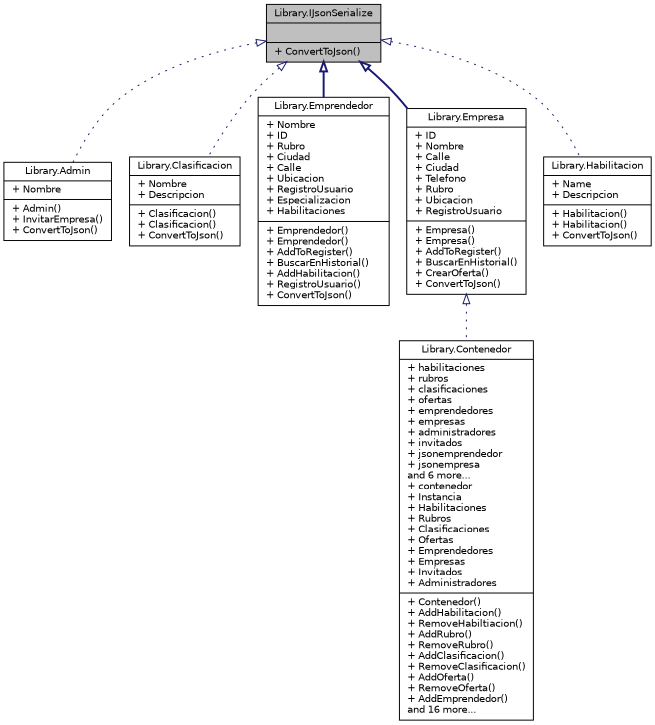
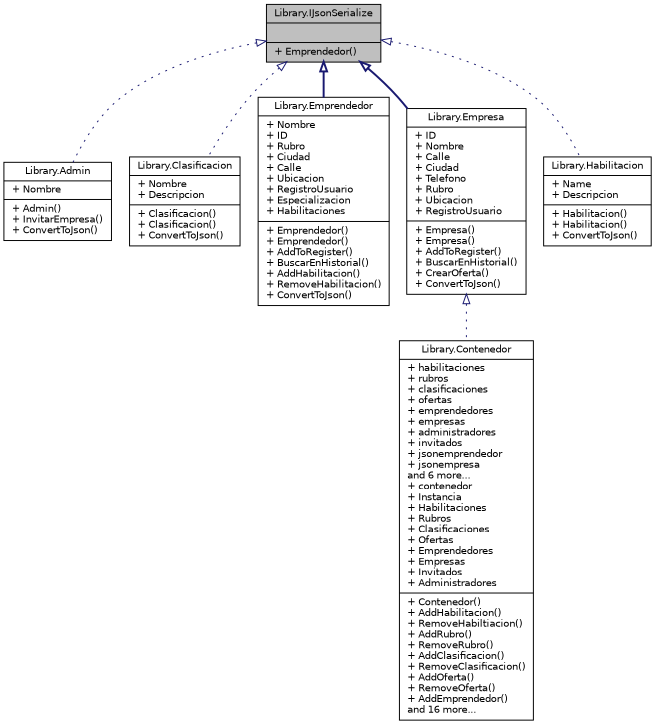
(317, 52) -> (316, 52)
(313, 285) -> (324, 285)
